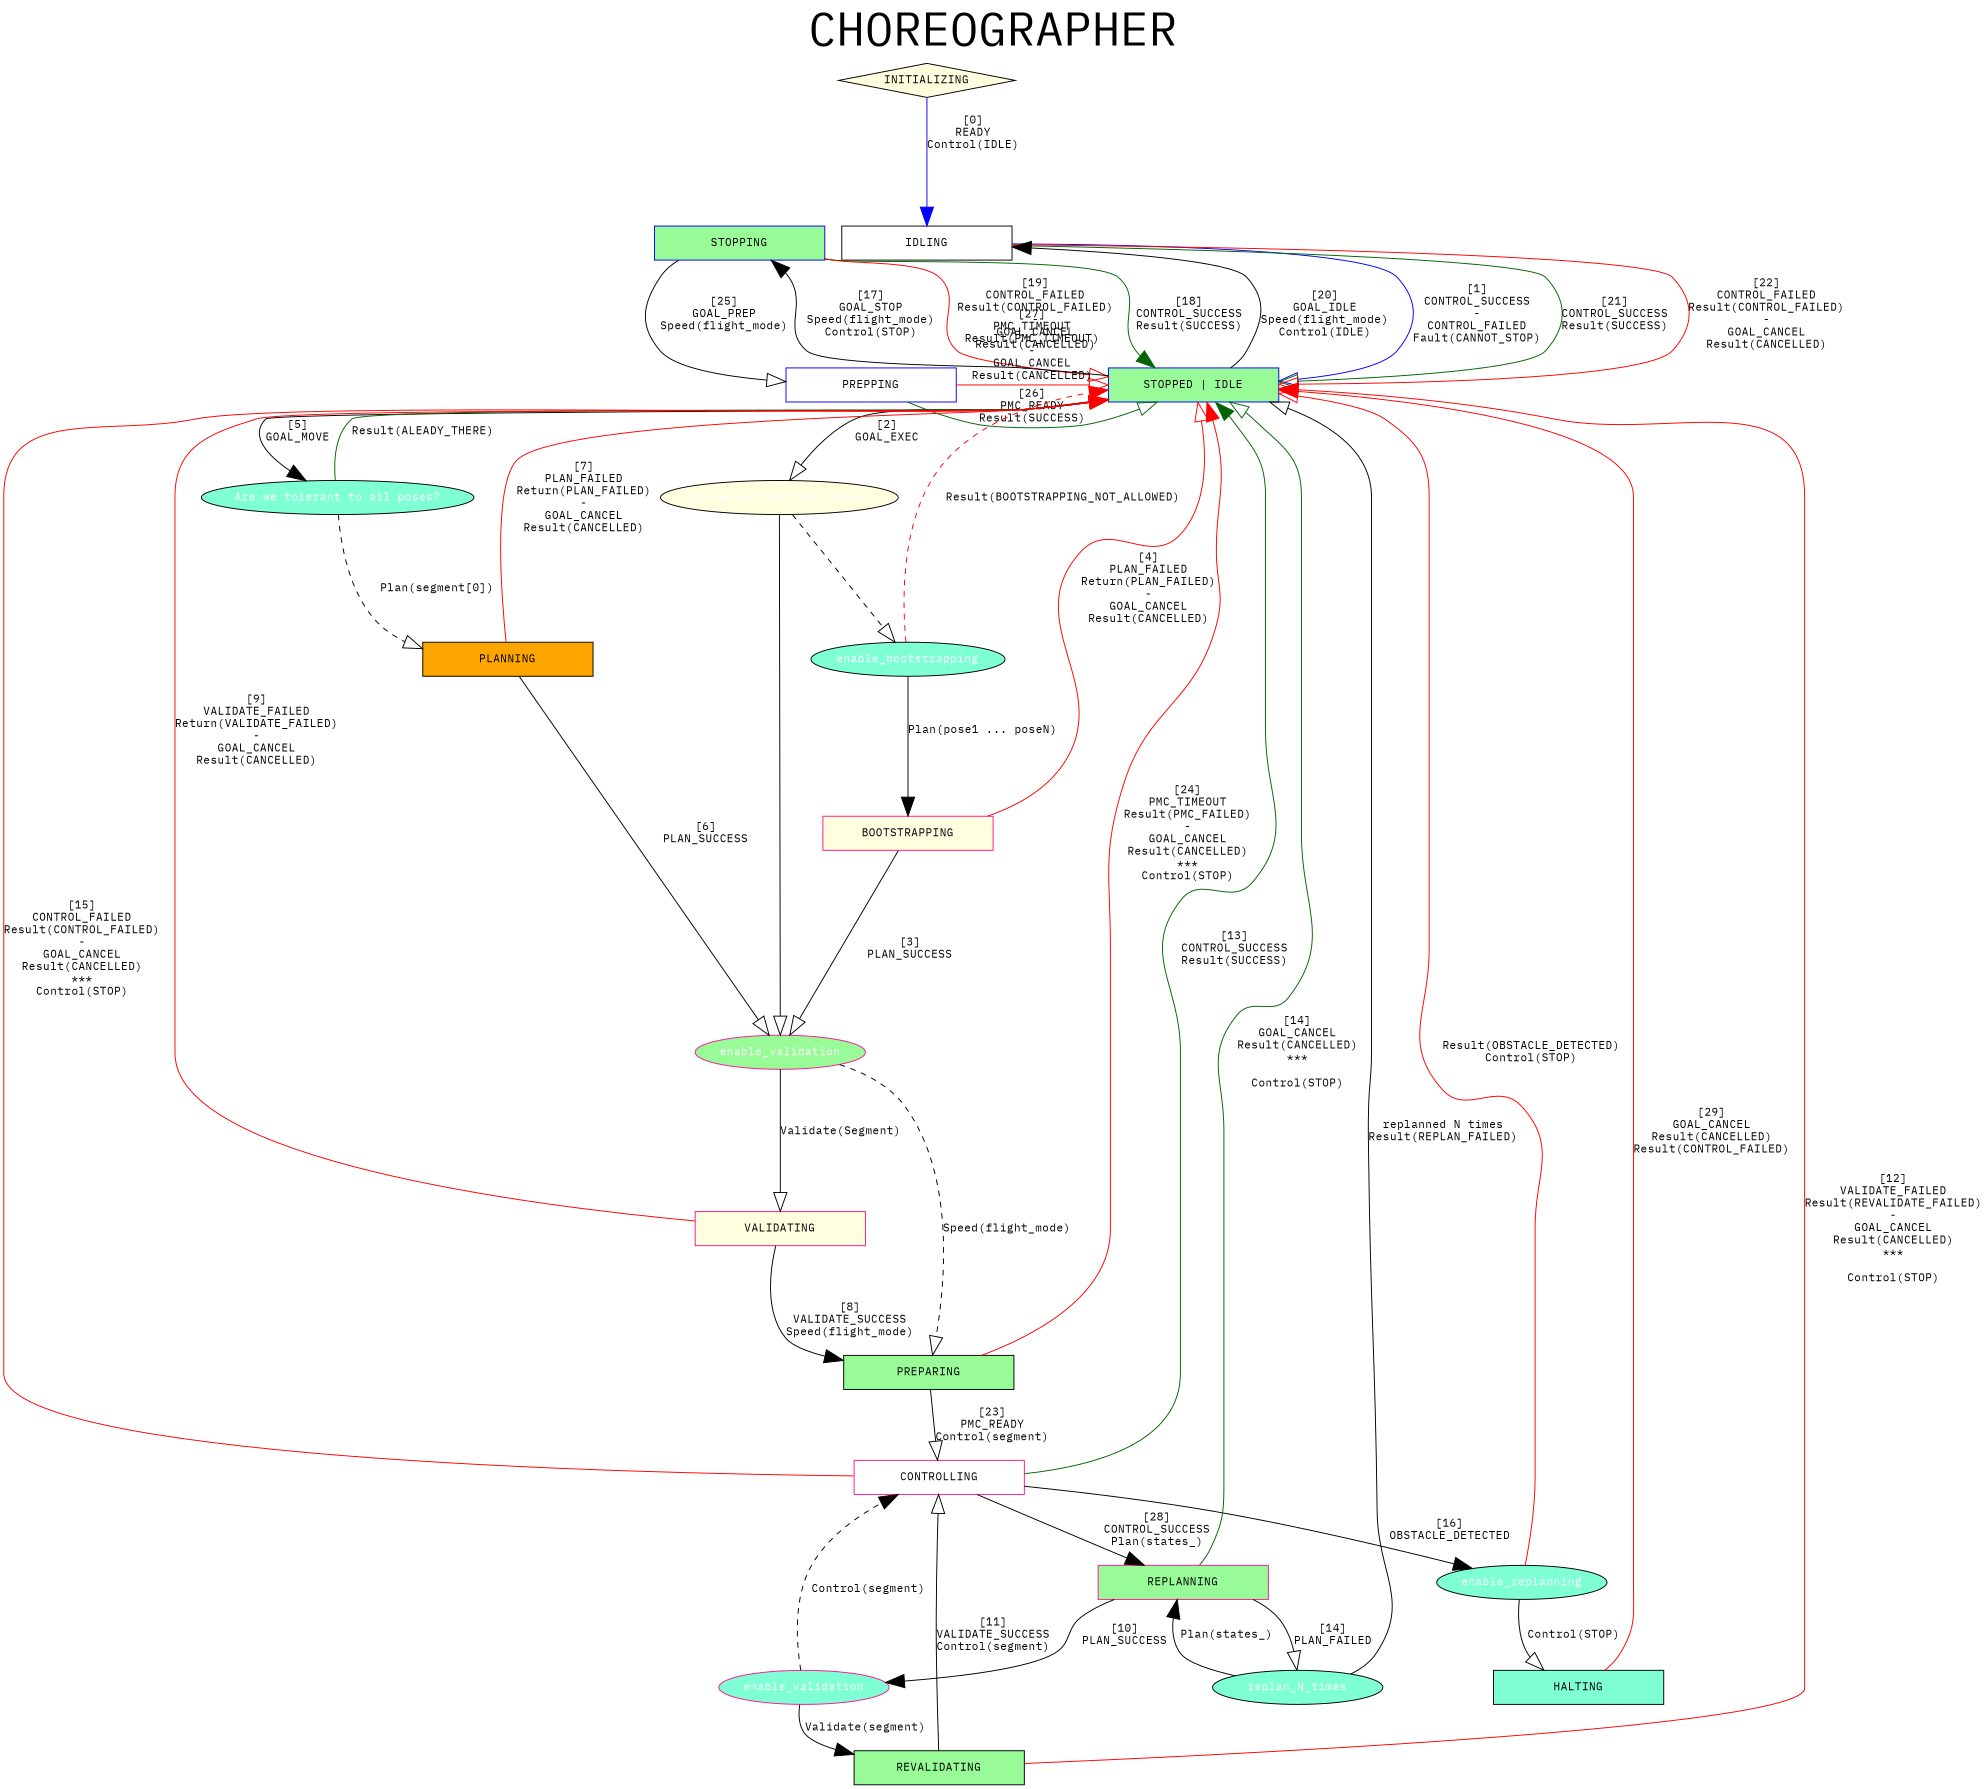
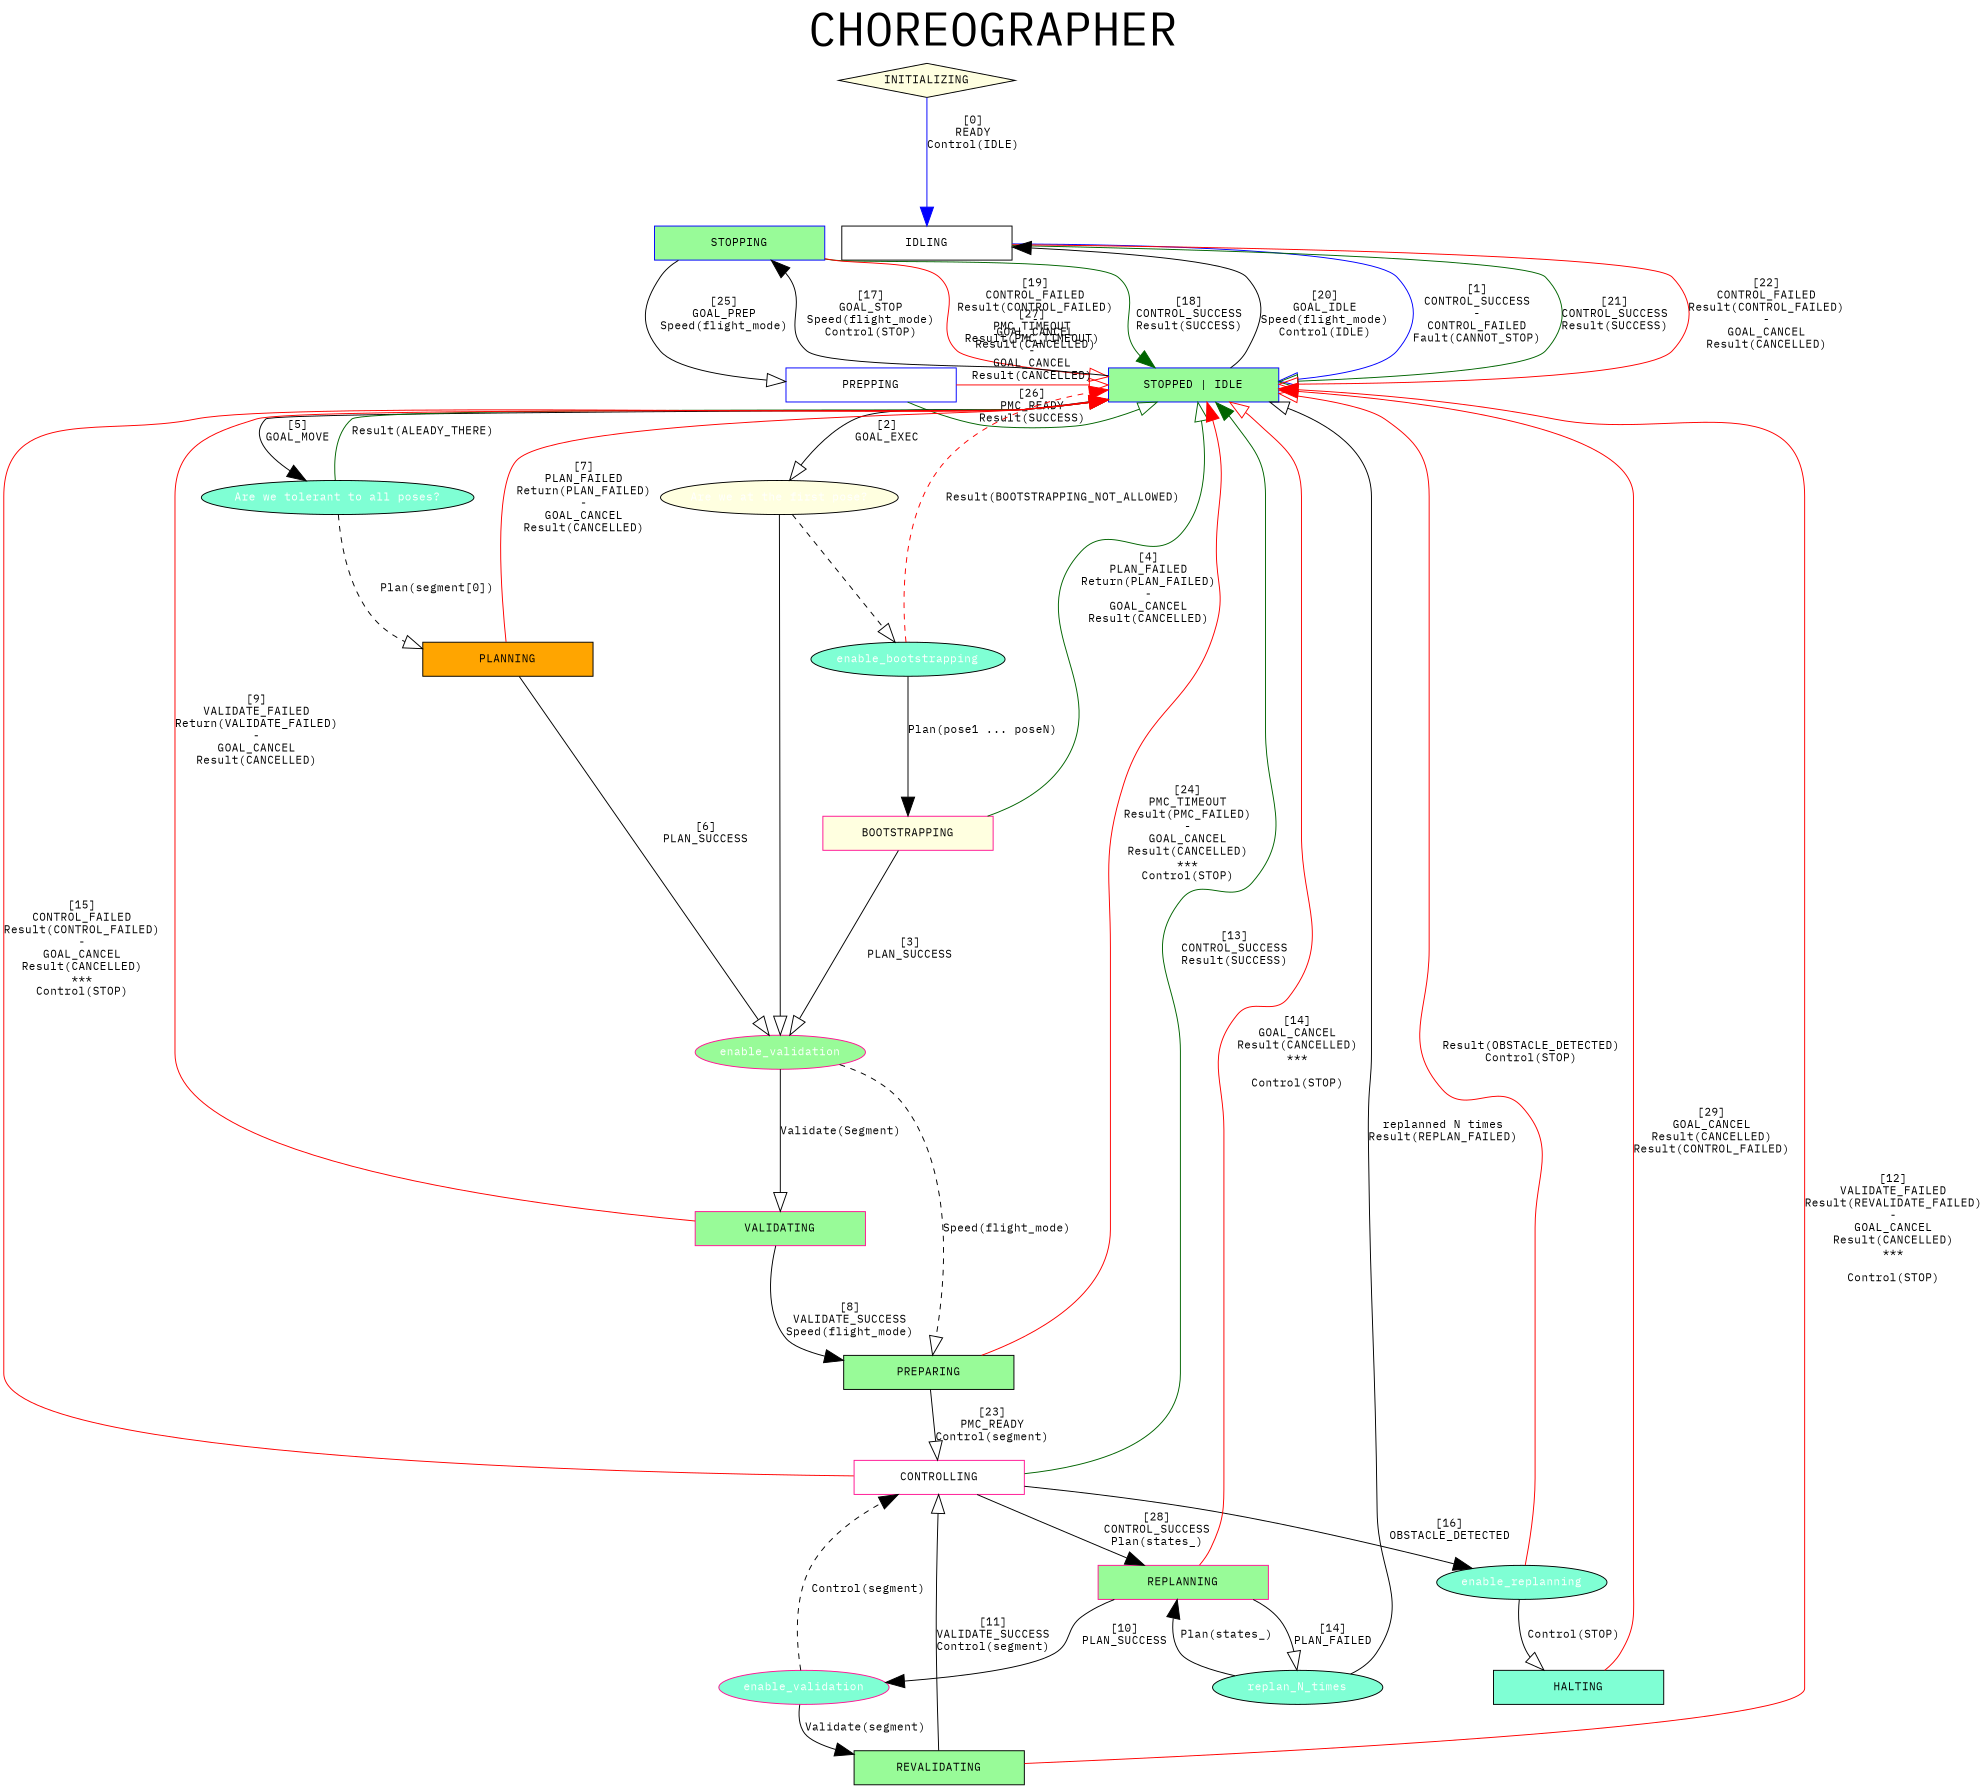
(1061, 592) -> (1061, 592)
(1287, 999) -> (1287, 999)
(780, 1229) -> (780, 1229)
